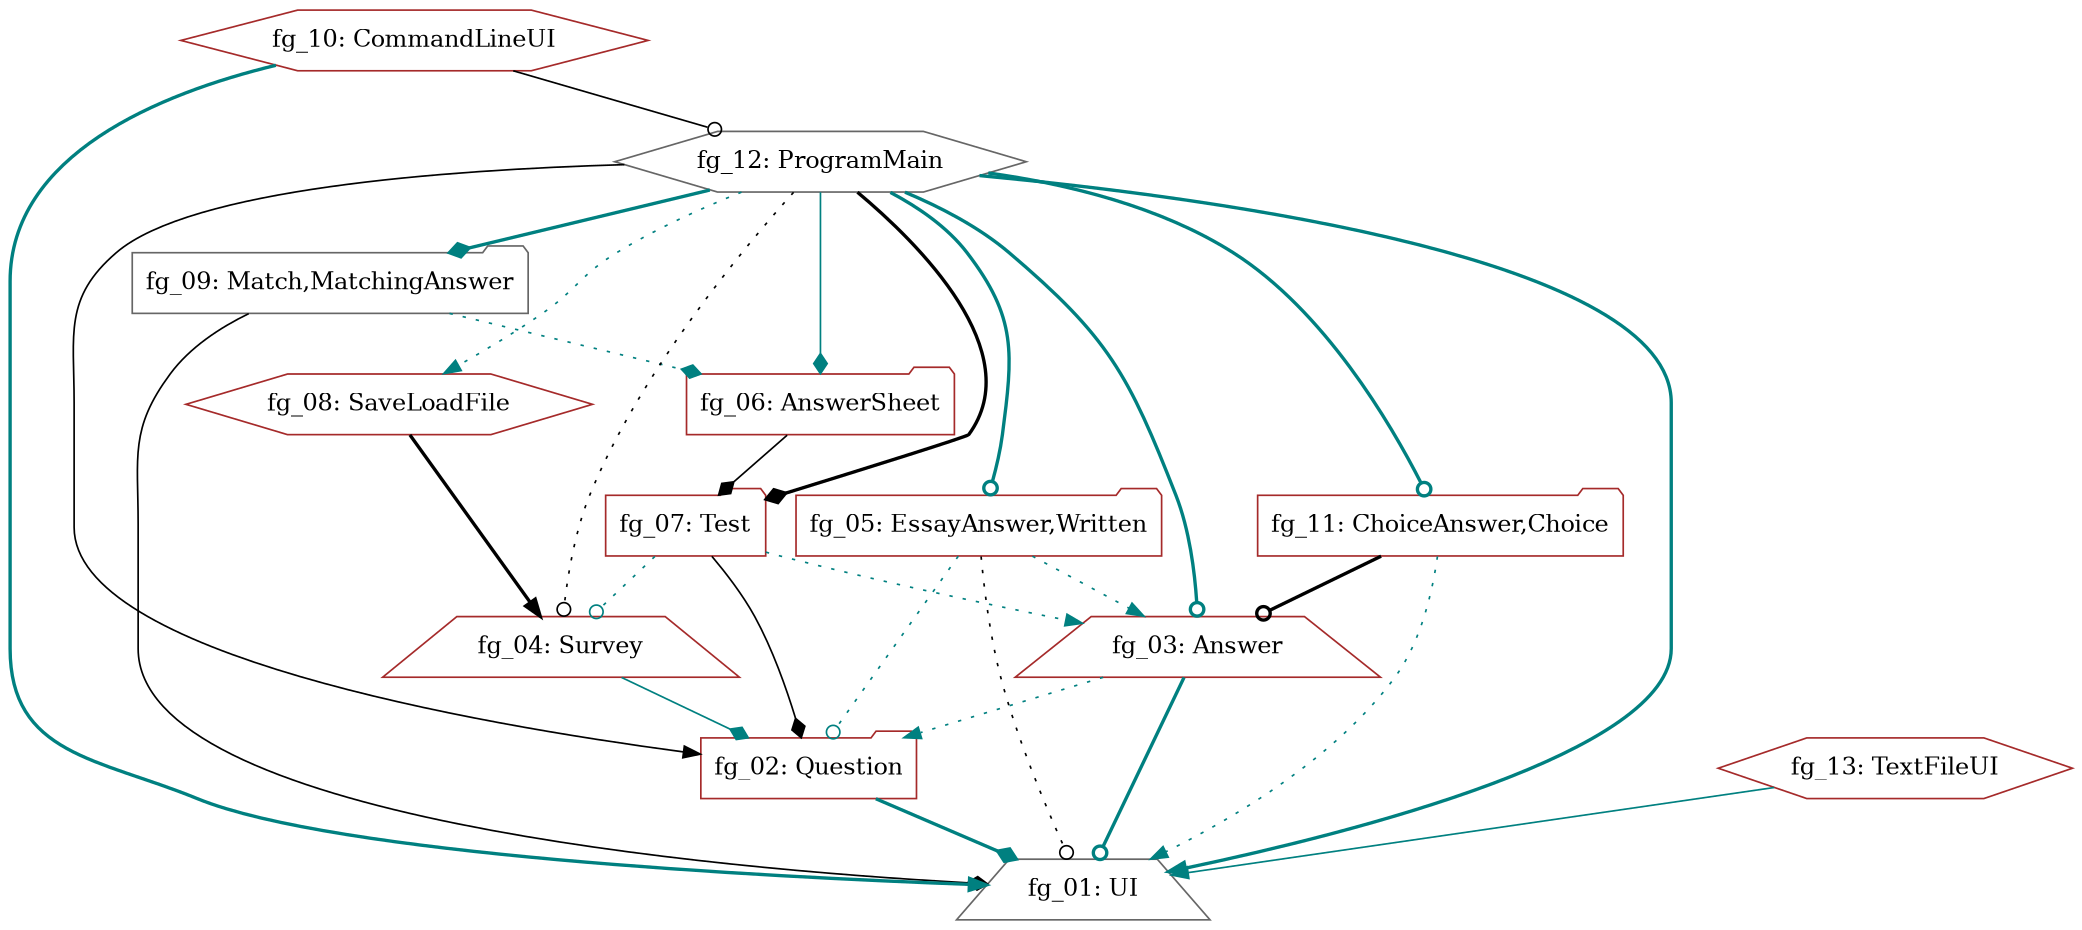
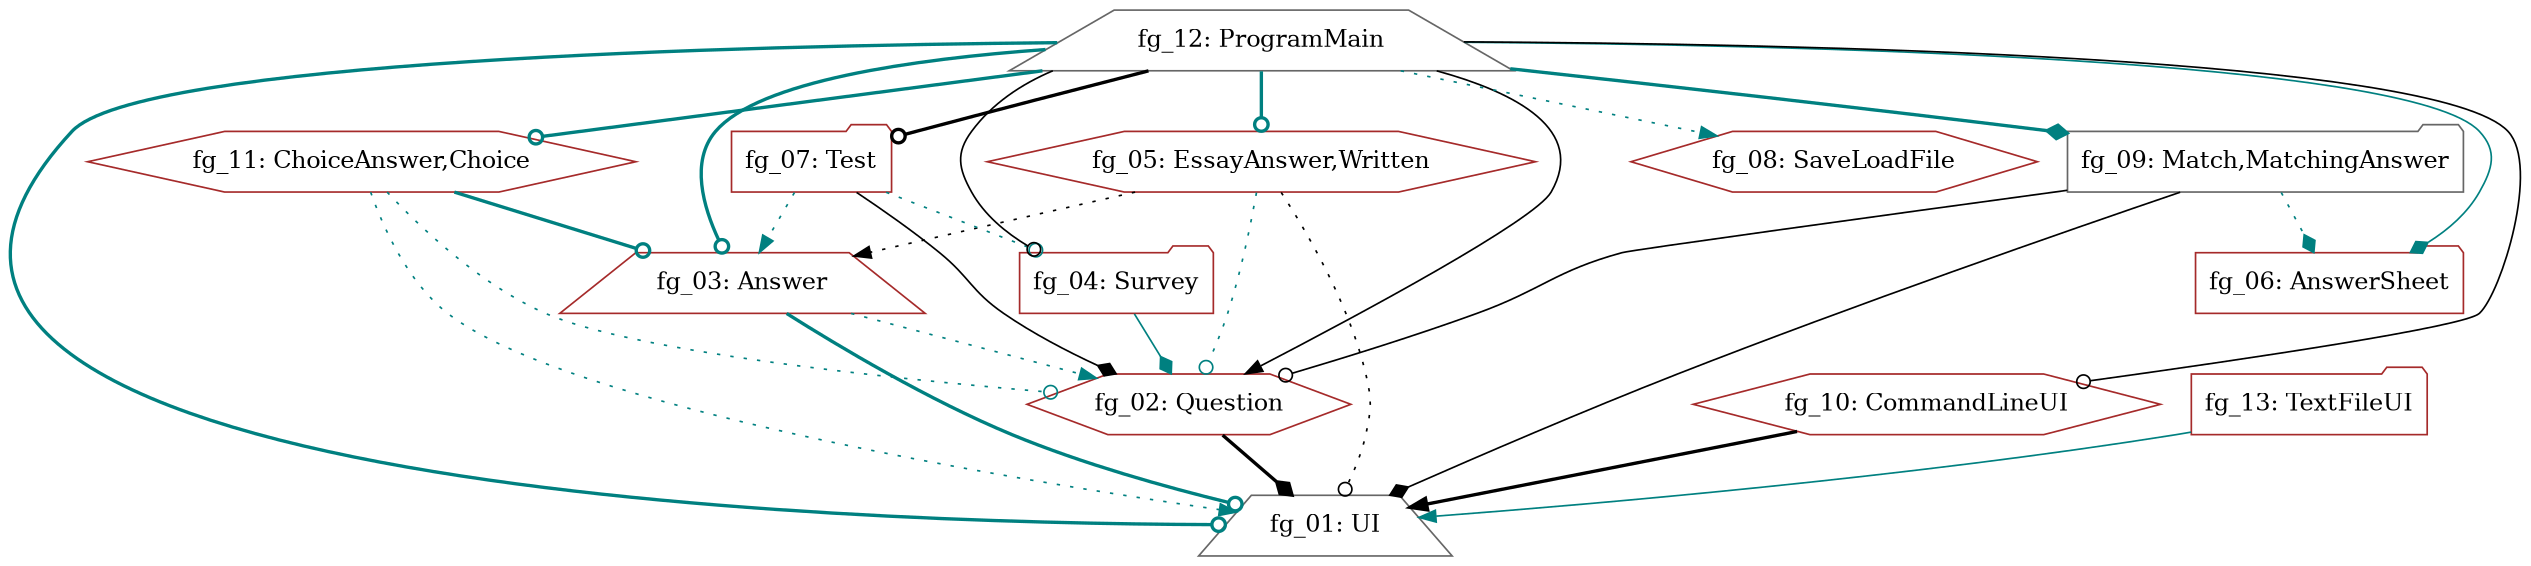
(610, 99) -> (2483, 119)
(820, 162) -> (1261, 40)
none -> (1670, 245)
none -> (693, 350)
(649, 382) -> (962, 150)
(984, 388) -> (1027, 102)
(1671, 423) -> (46, 320)
(761, 458) -> none
(470, 519) -> none
(979, 526) -> (1261, 162)
(1440, 526) -> (362, 162)
(1081, 582) -> (1010, 221)
(1325, 583) -> (545, 220)
(561, 647) -> (1116, 283)
(95, 762) -> (1612, 468)
(809, 768) -> (1189, 404)
(1895, 768) -> (2309, 404)
(937, 825) -> (1250, 458)
